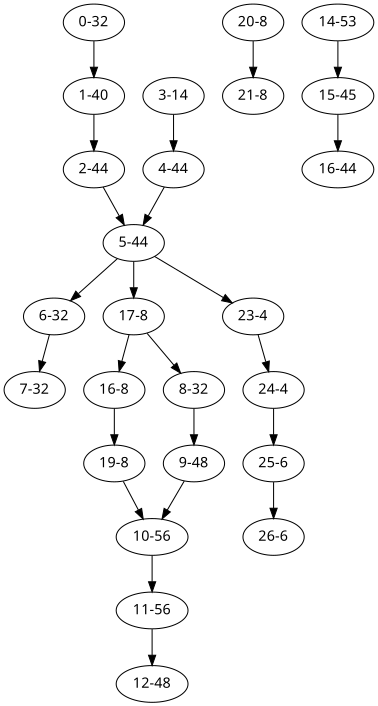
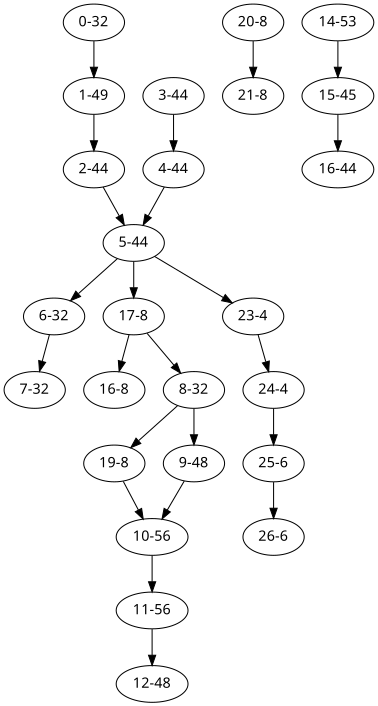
(94, 96) -> (94, 96)
(174, 96) -> (174, 96)
(114, 422) -> (158, 423)
